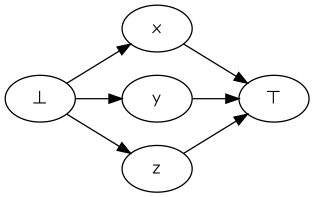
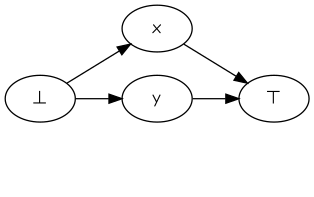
(157, 169) -> none
